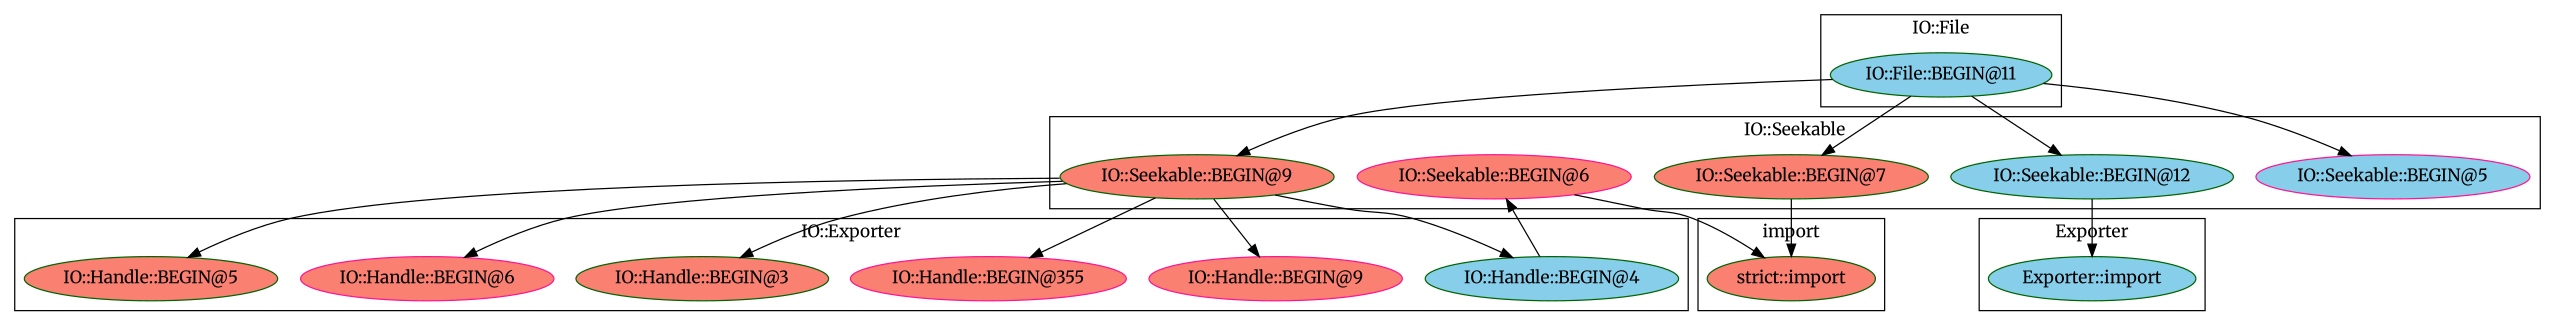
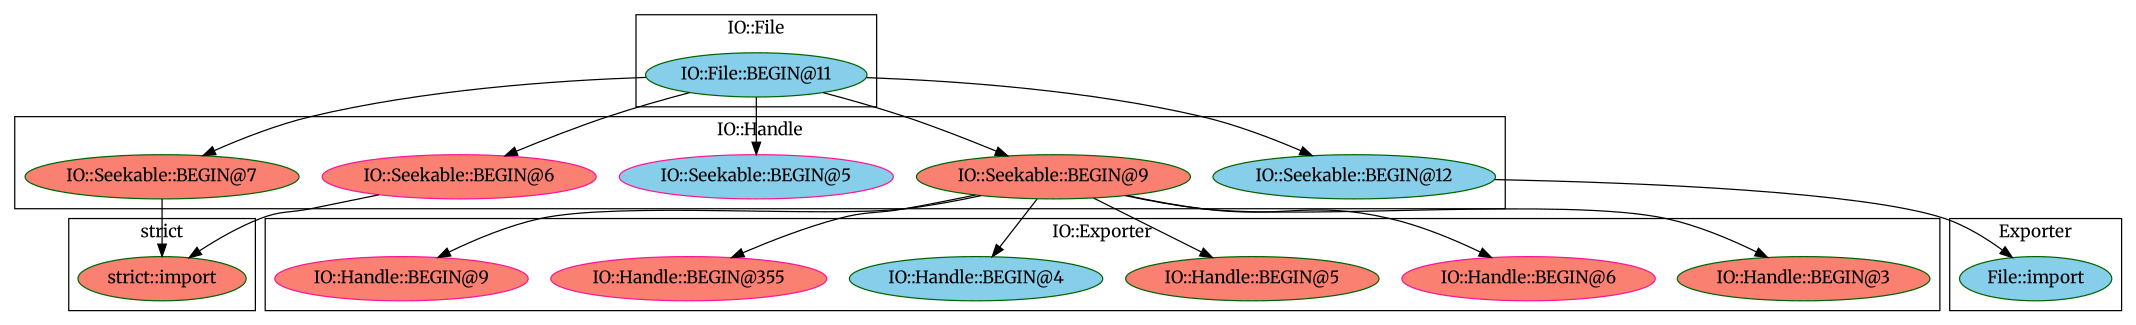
(1795, 131) -> (760, 131)
(1526, 233) -> (585, 125)
(1791, 233) -> (162, 233)
(2092, 279) -> (2036, 279)
